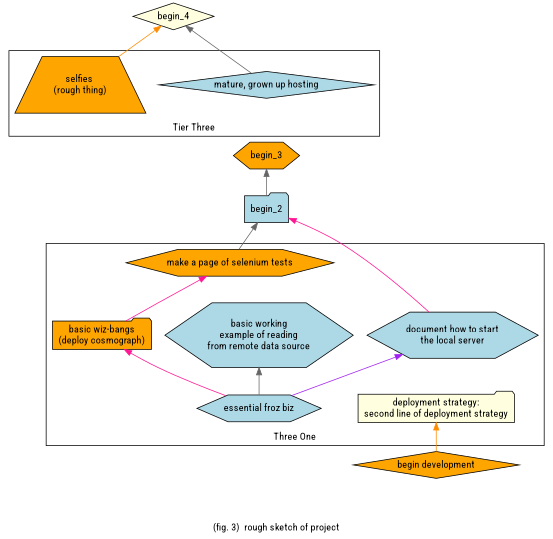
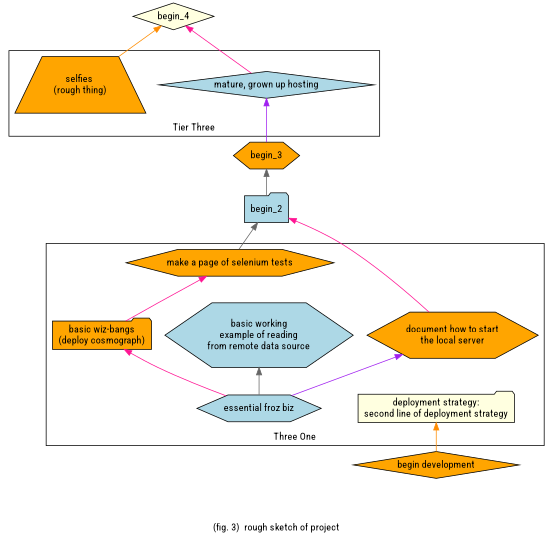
(228, 56) -> (228, 56)
none -> (267, 124)
(453, 335) -> (453, 335)
